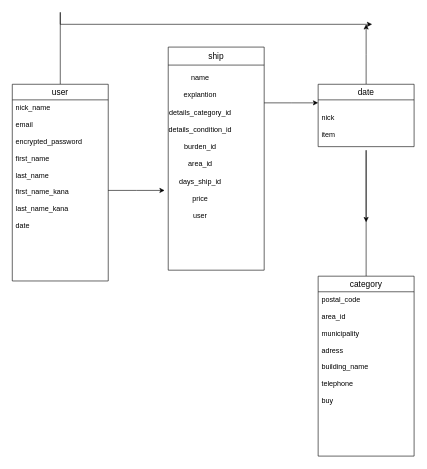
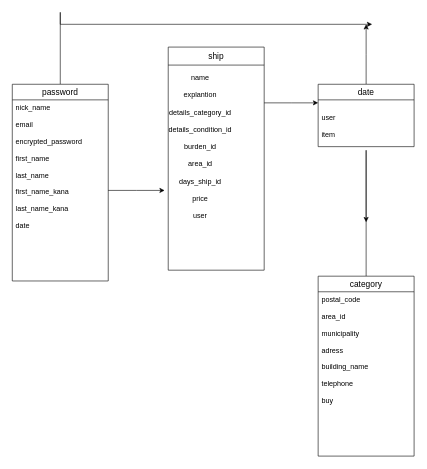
(60, 93) -> (60, 93)
(329, 118) -> (330, 118)
